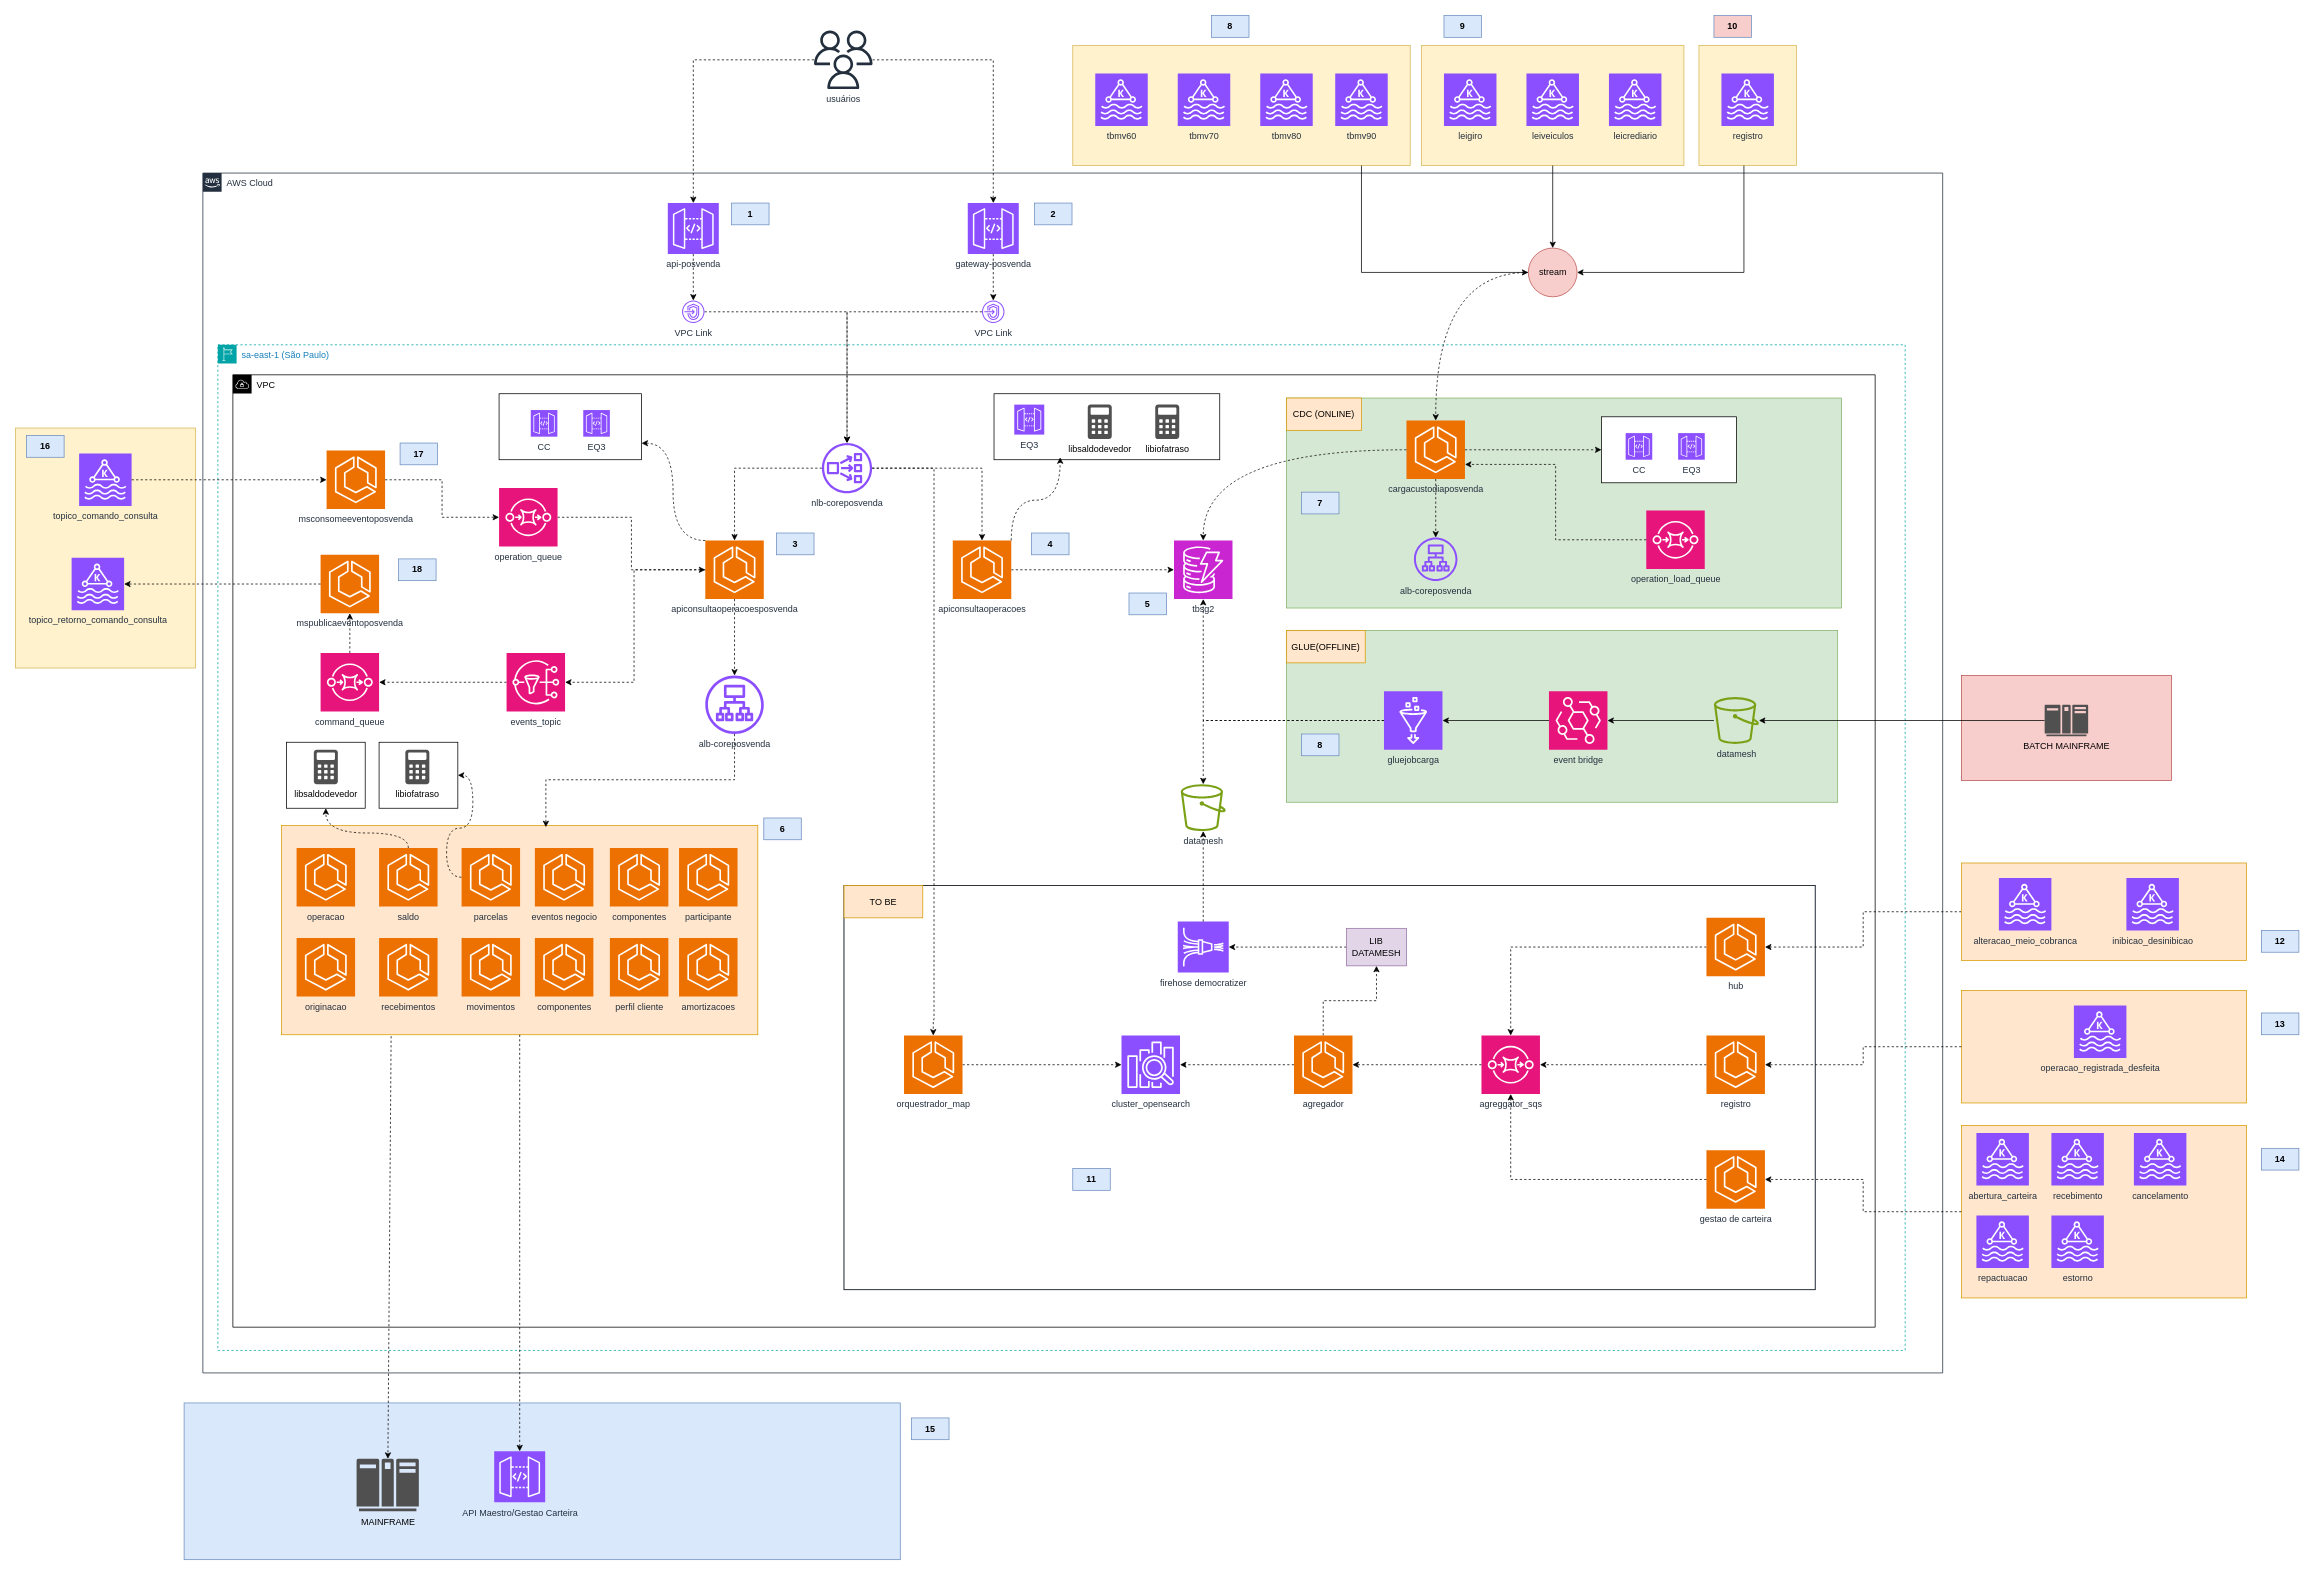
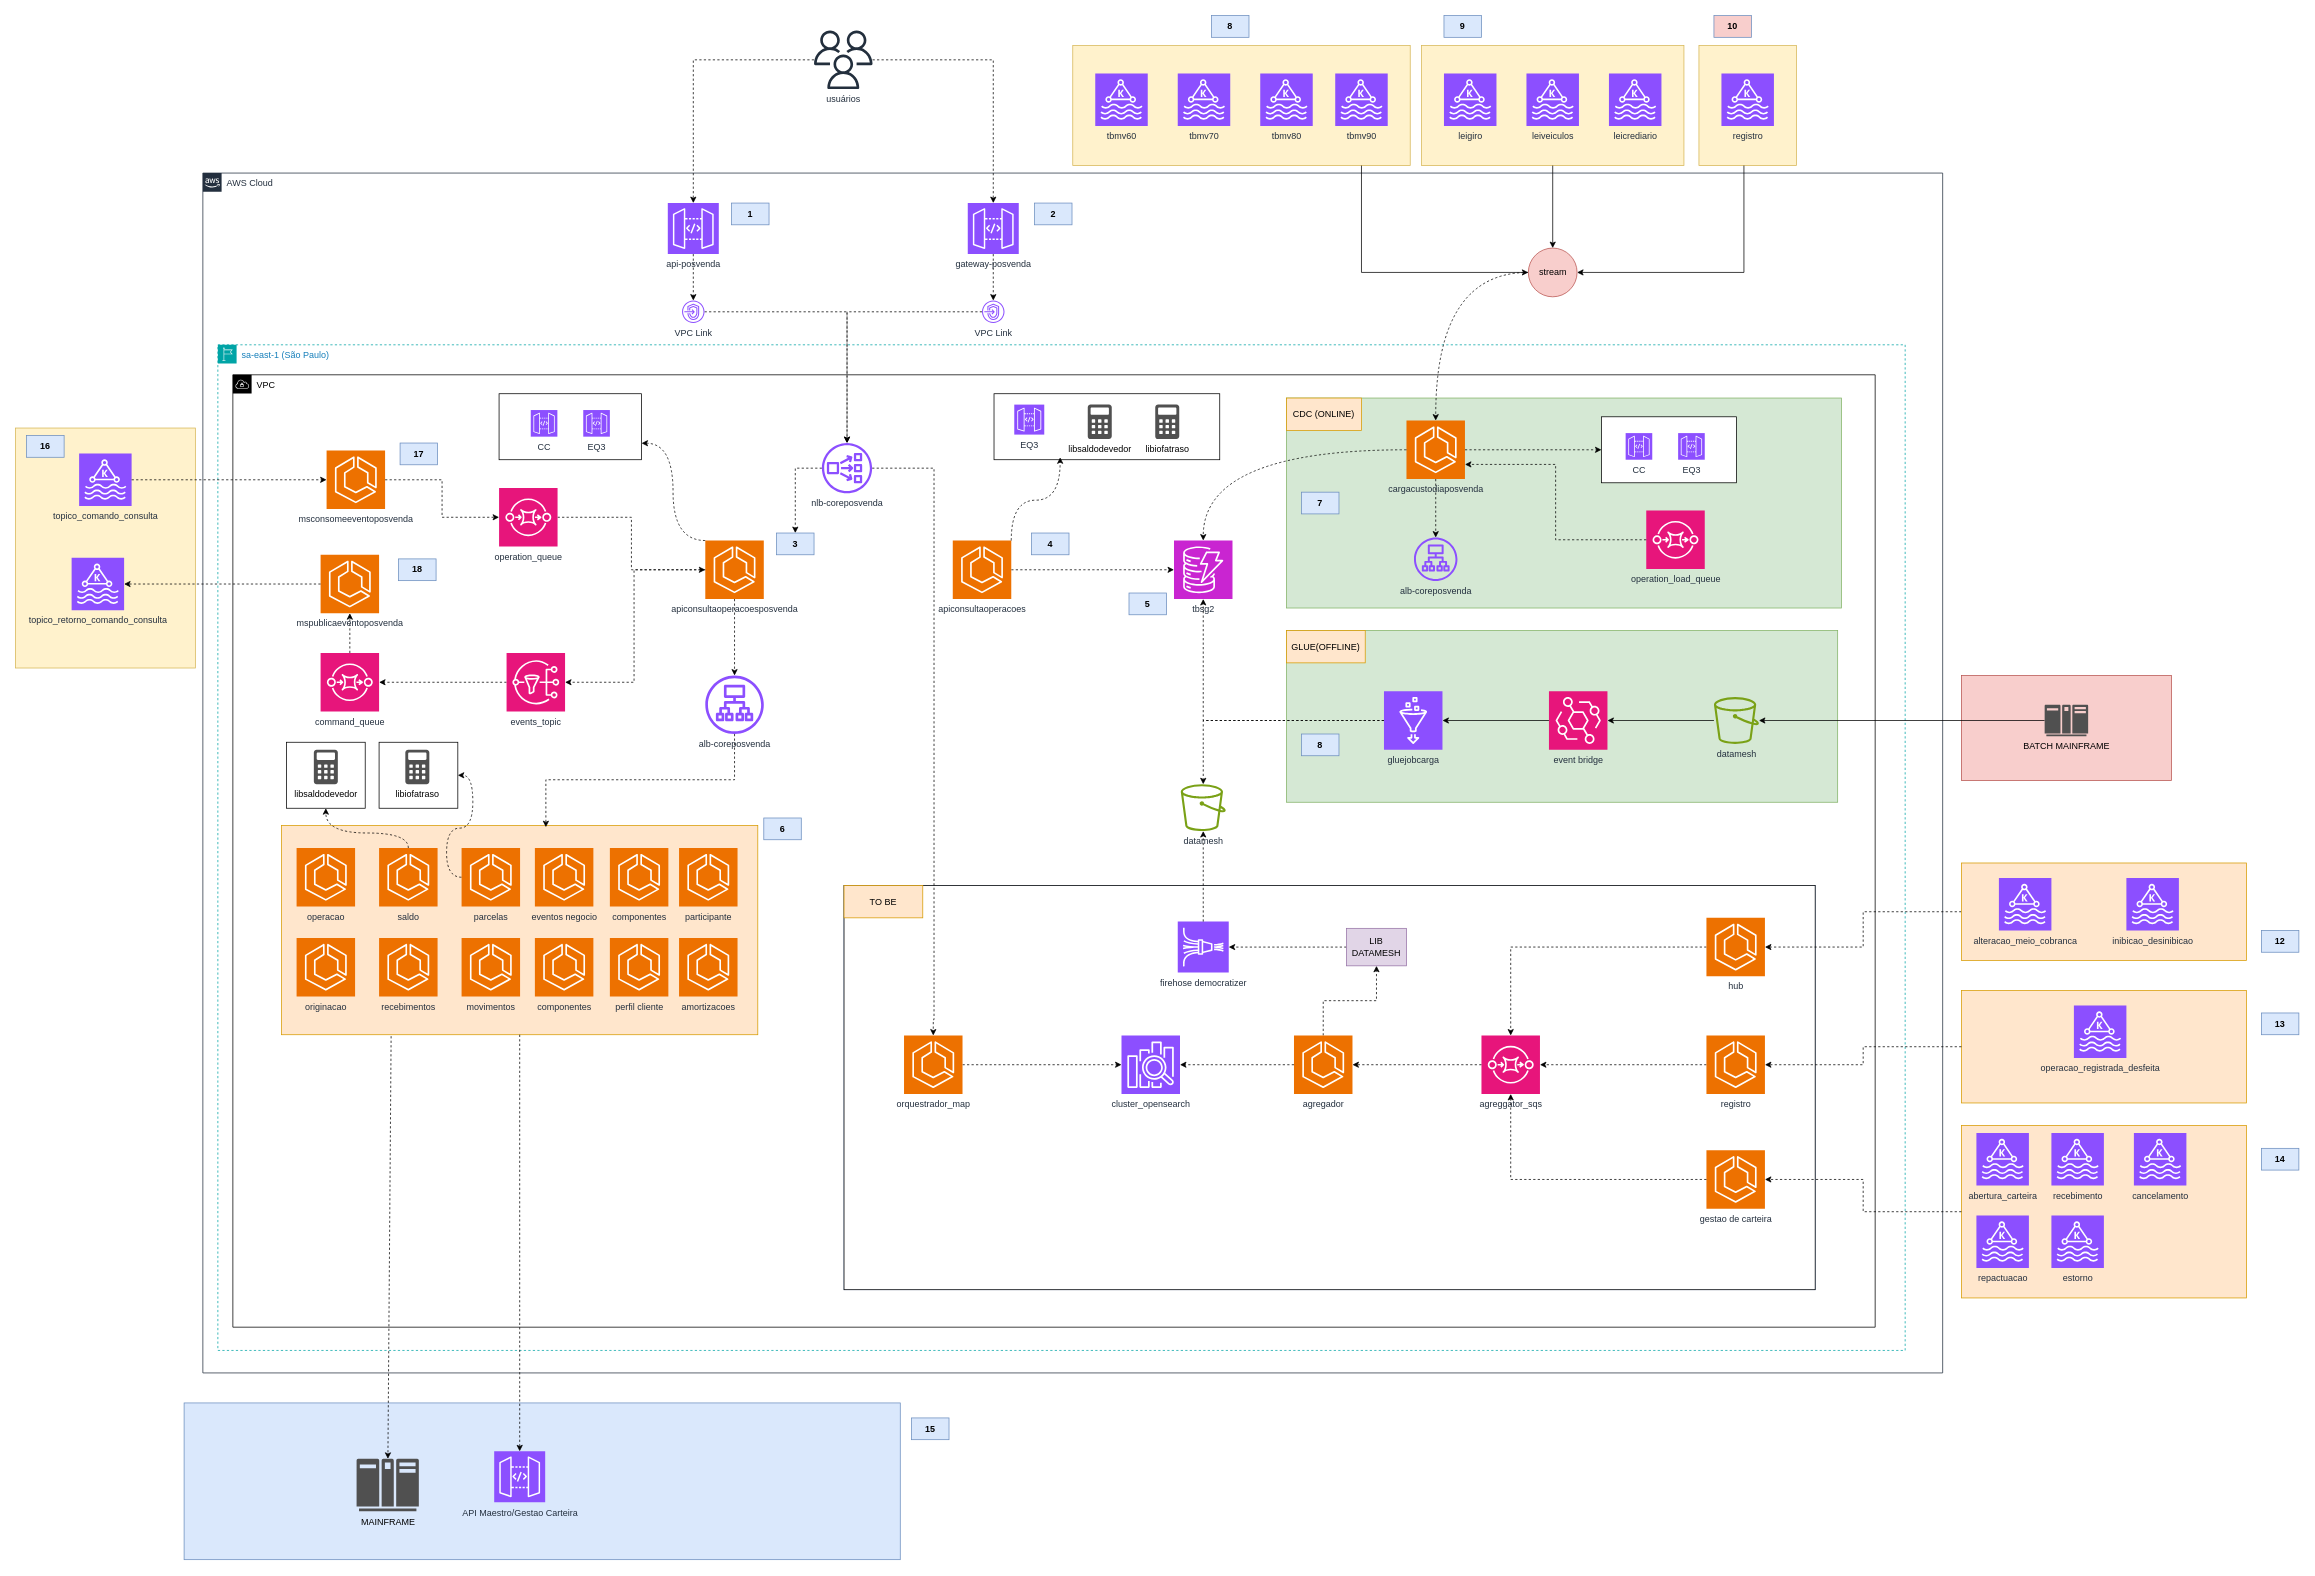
(981, 468) -> (795, 499)
(735, 502) -> none
(1092, 1179) -> none
